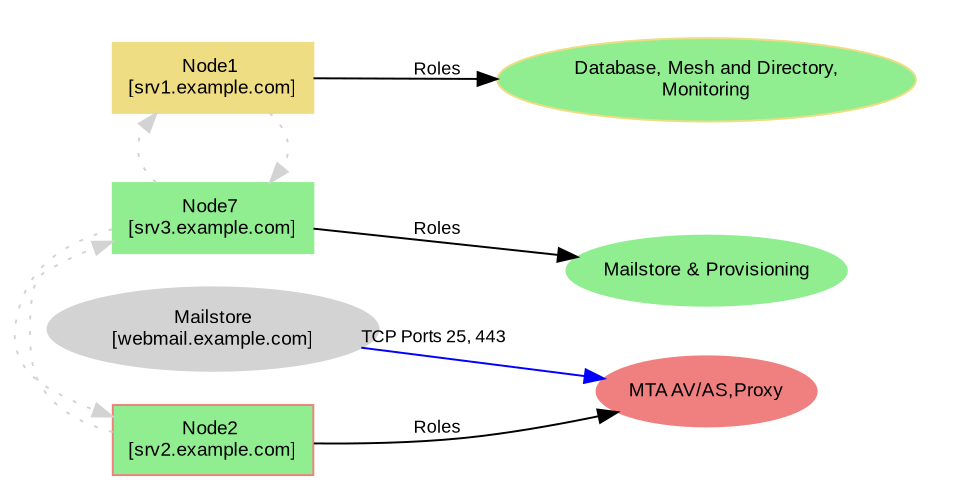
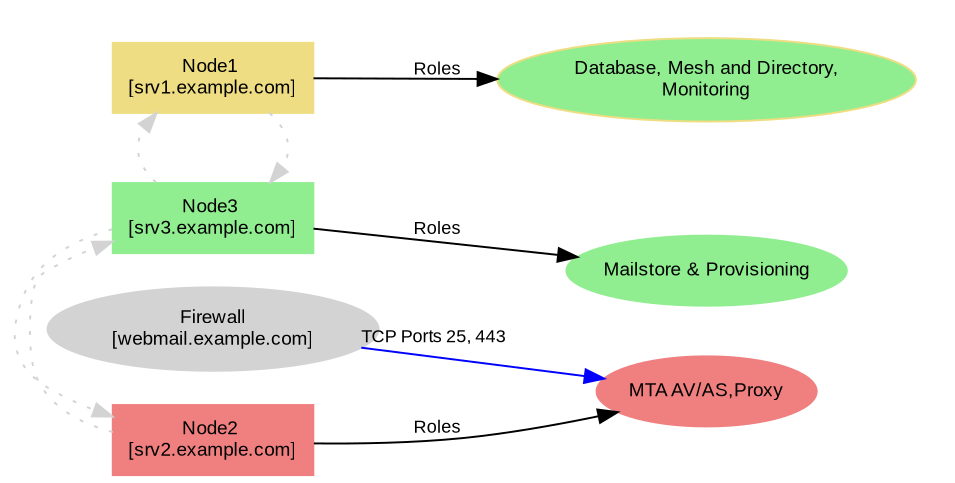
(213, 218) -> (213, 218)
(213, 329) -> (213, 329)
(213, 440) -> (213, 440)
